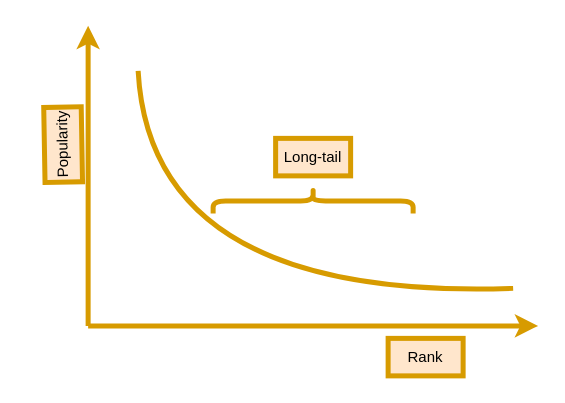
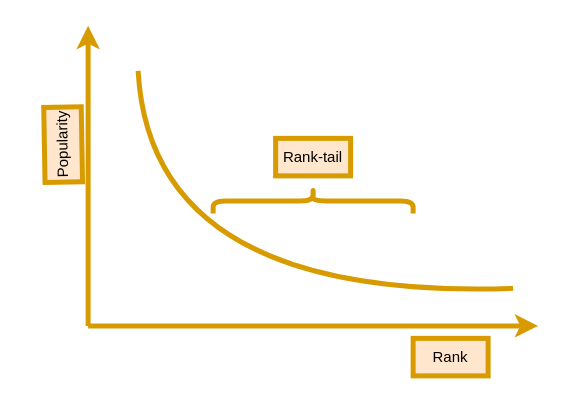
(313, 157) -> (313, 157)
(426, 357) -> (451, 357)
